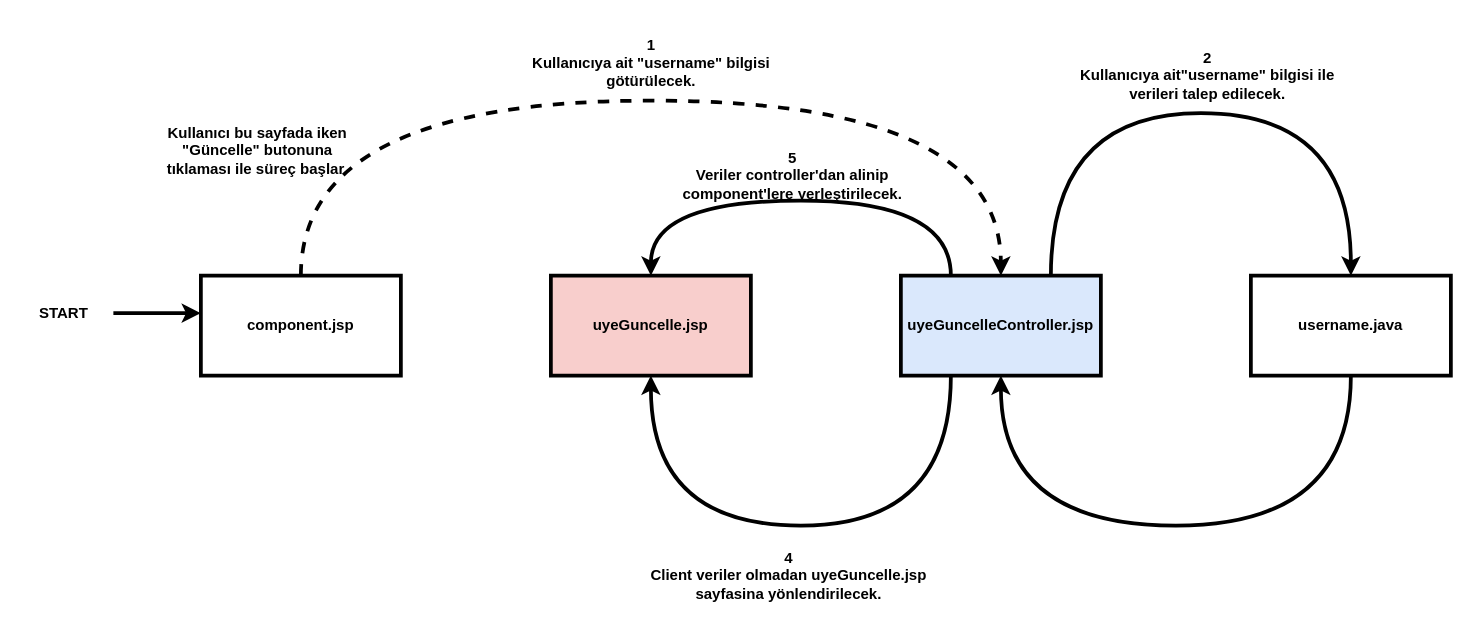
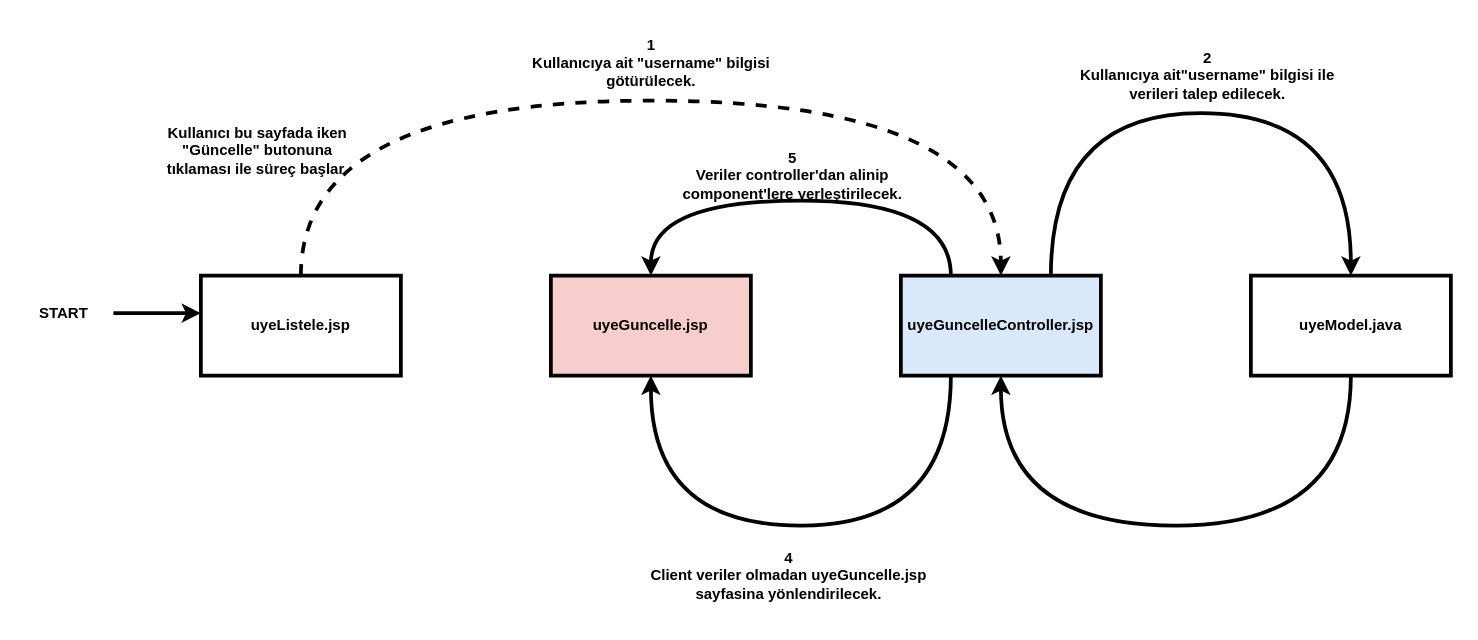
(301, 326) -> (301, 326)
(1351, 326) -> (1351, 326)
